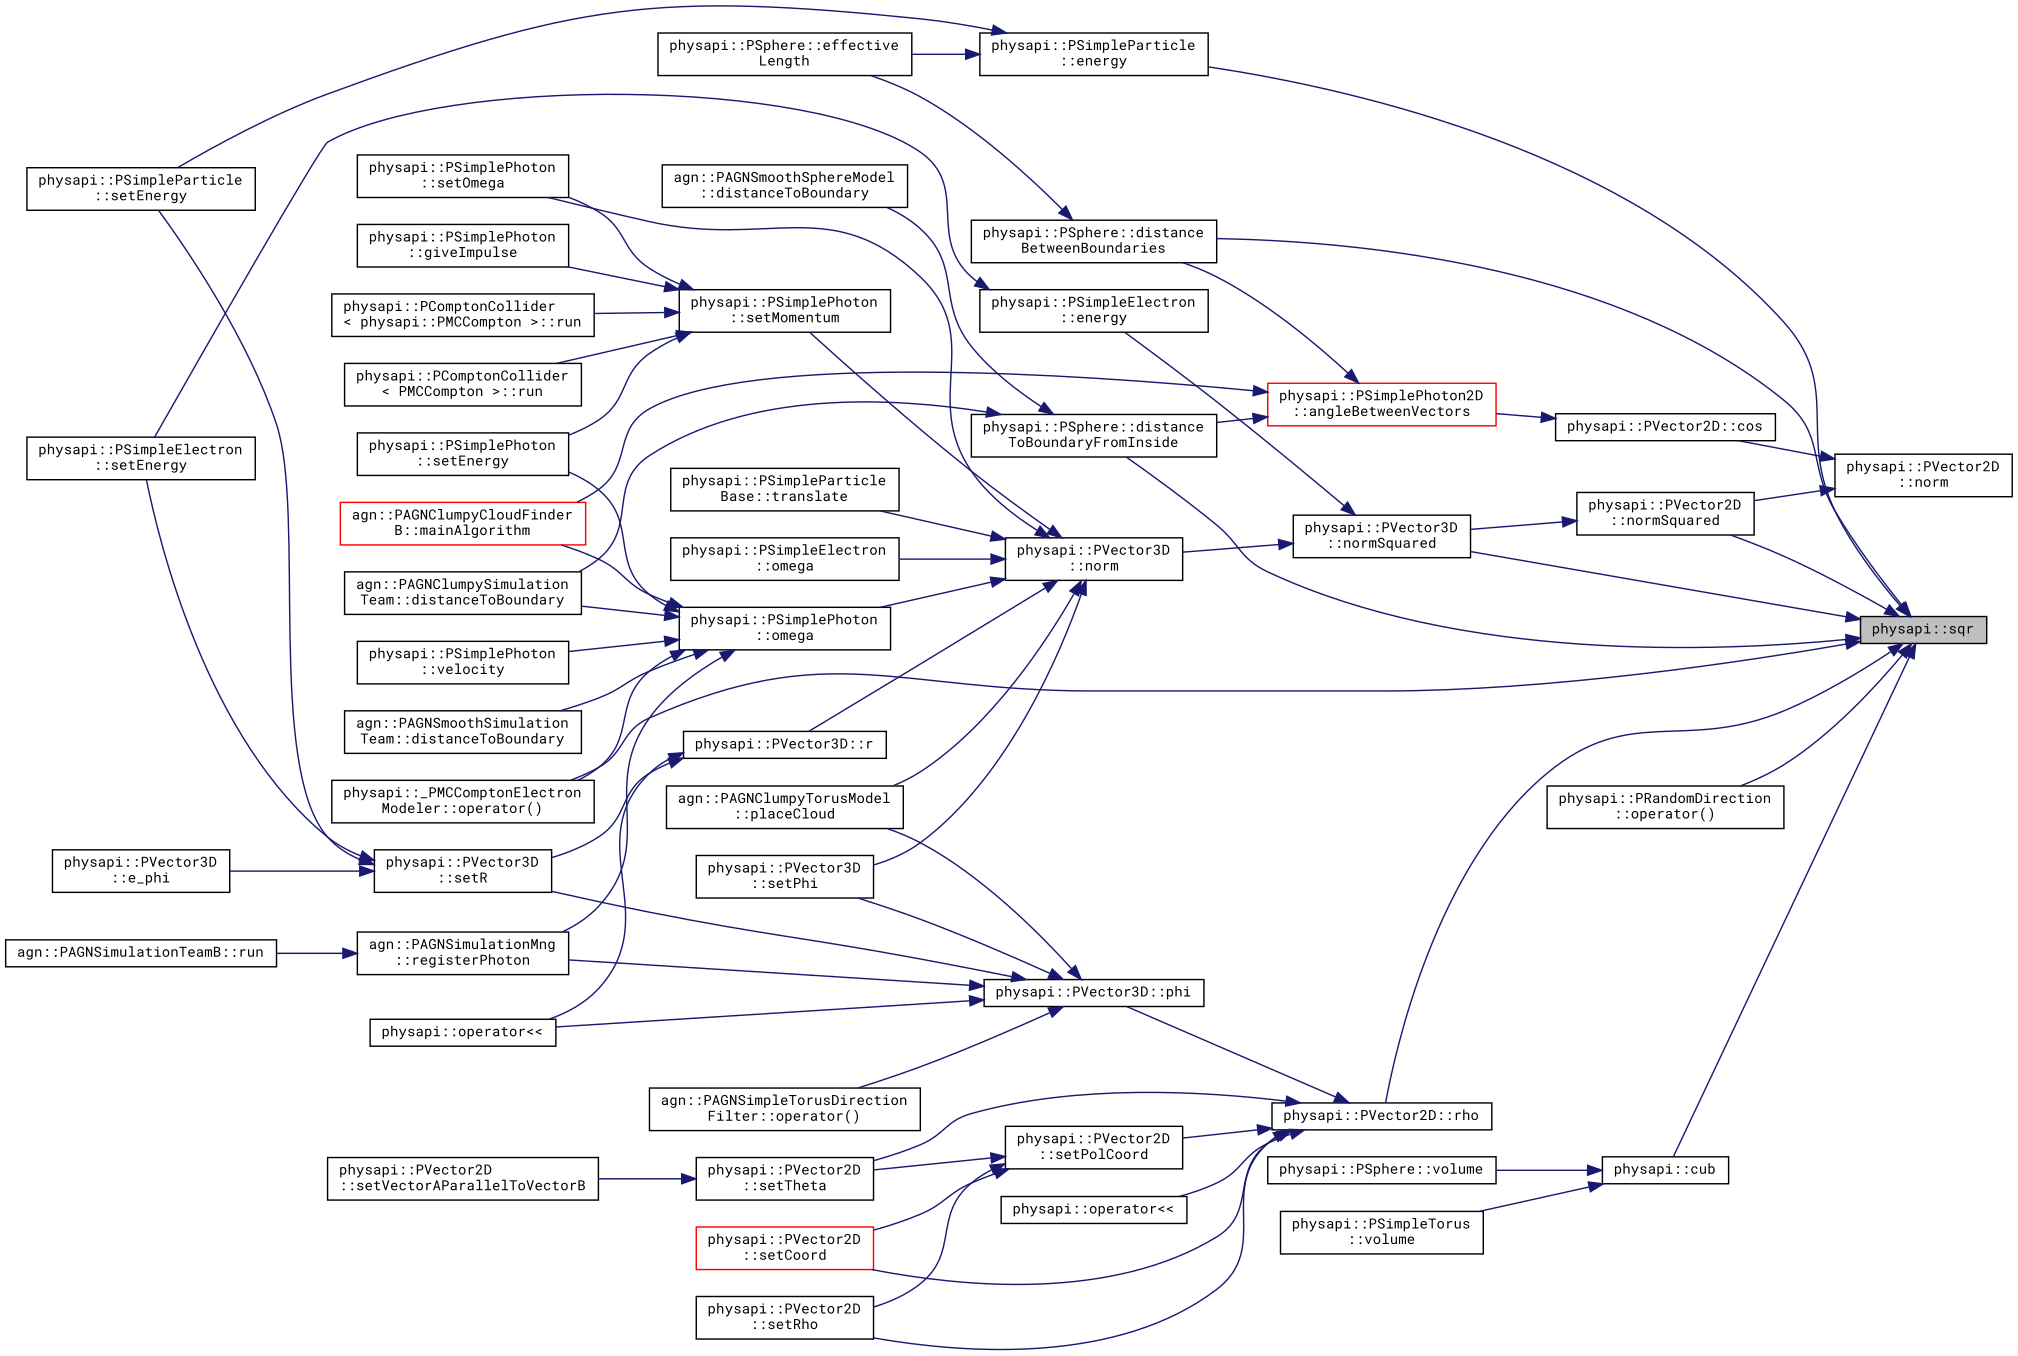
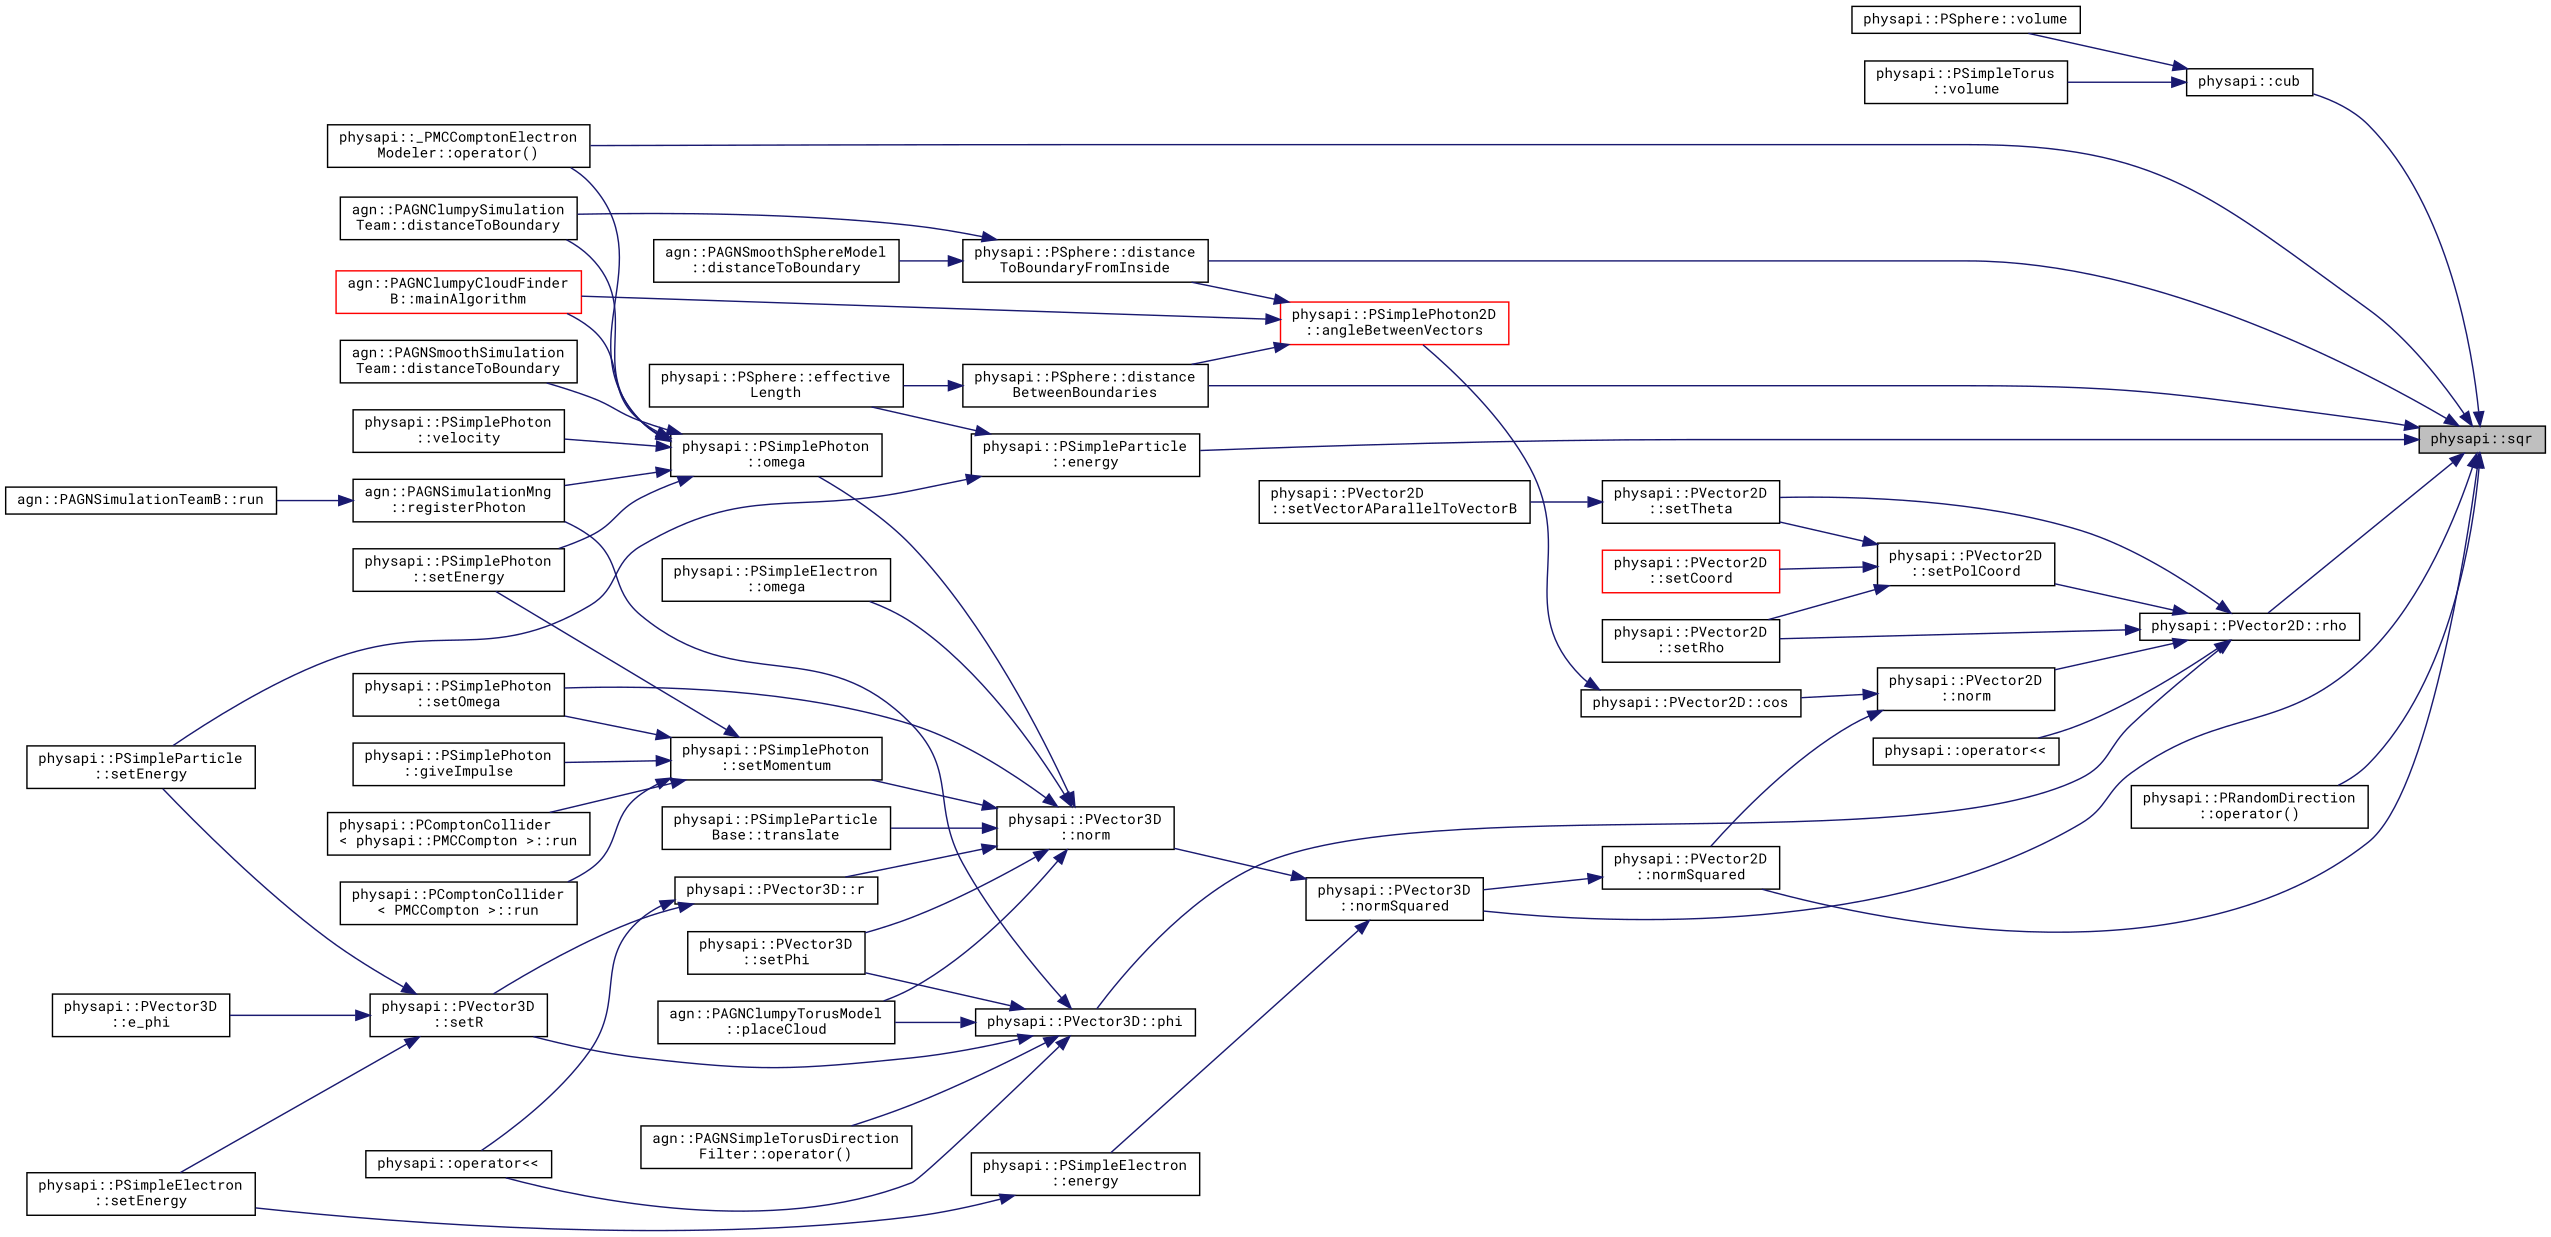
(1109, 1276) -> (2114, 657)
